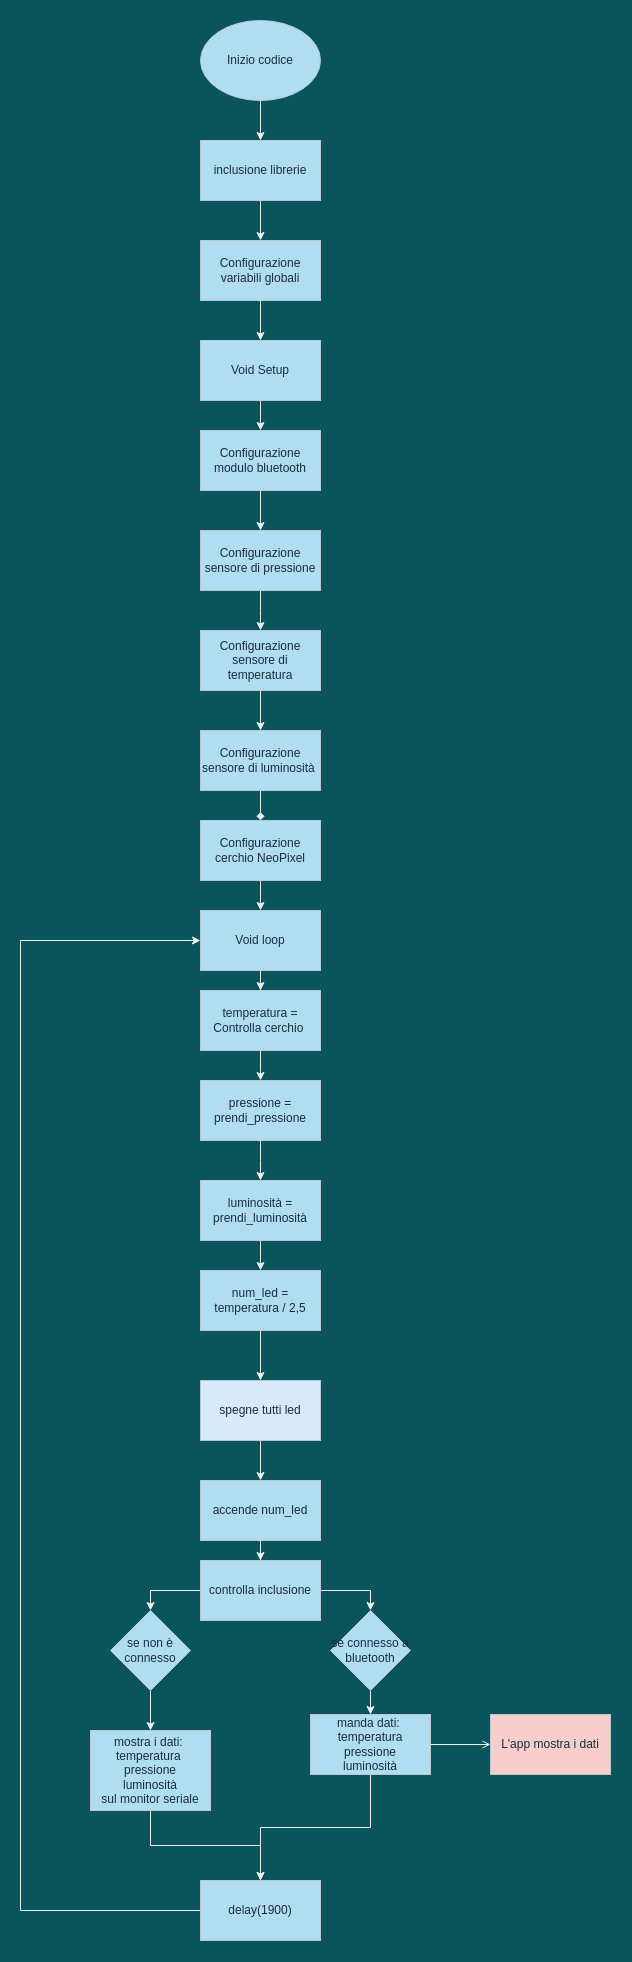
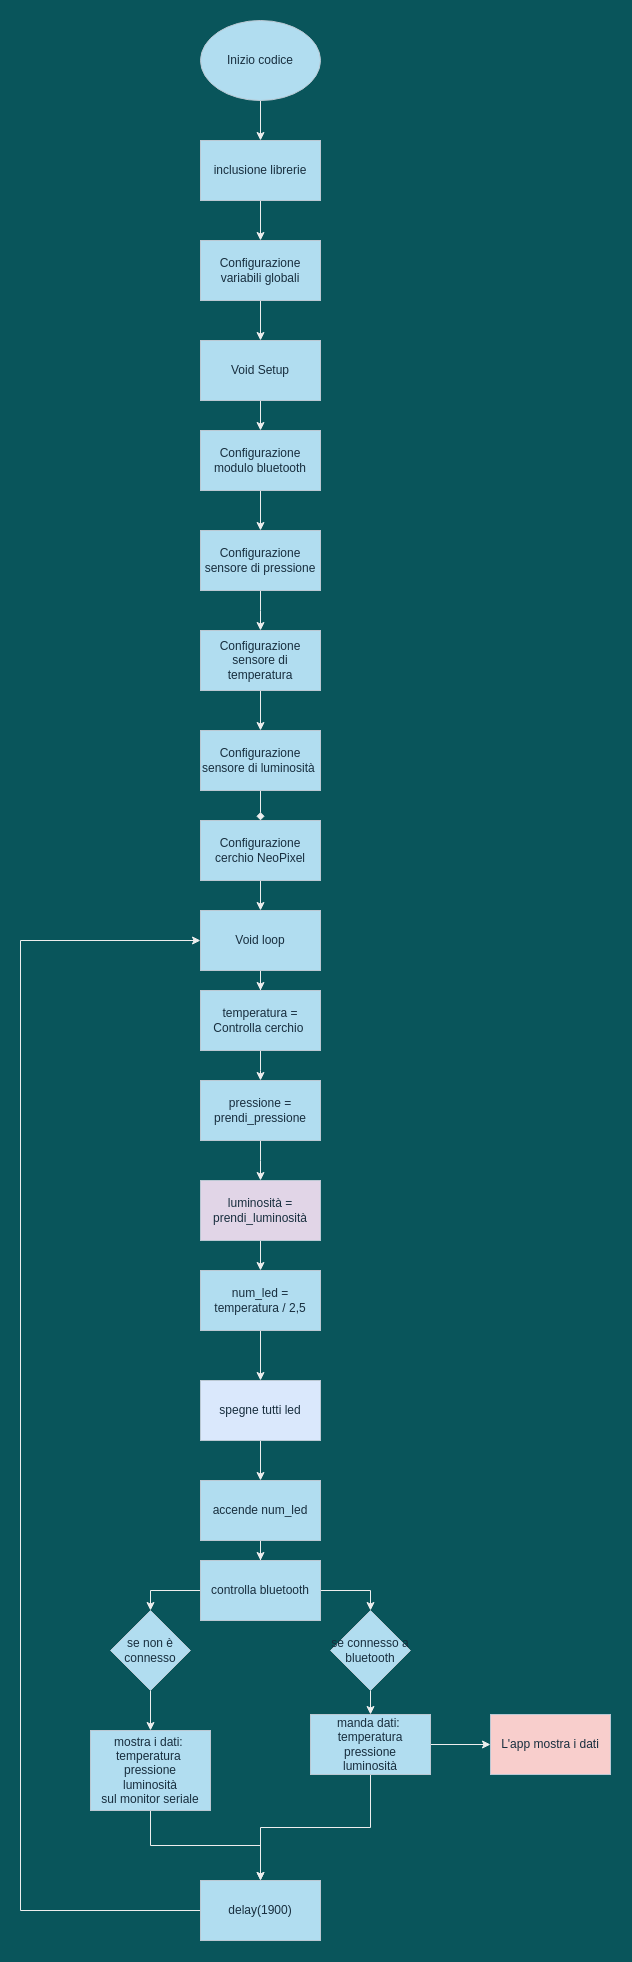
(261, 1211) -> (261, 1211)
(261, 1591) -> (261, 1591)
(484, 1745) -> (482, 1745)
